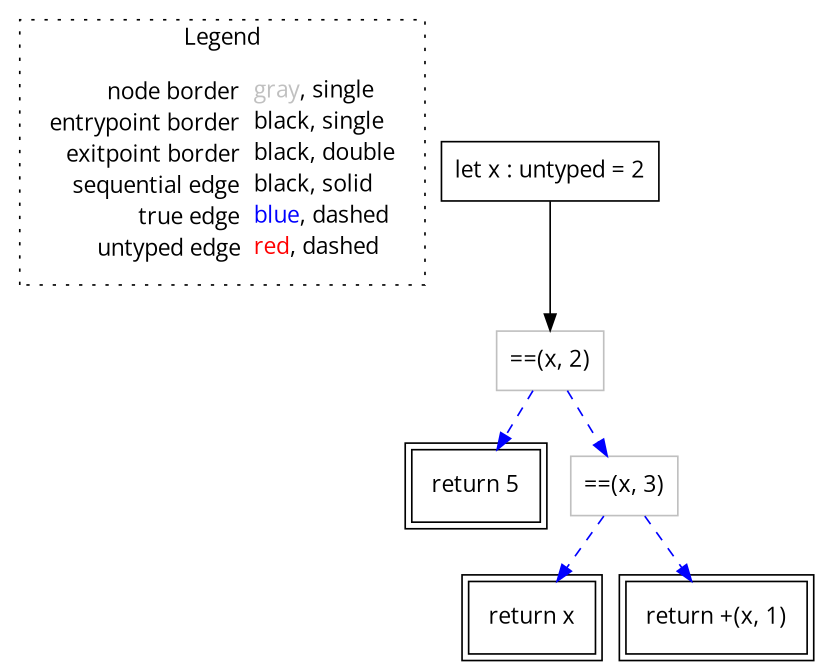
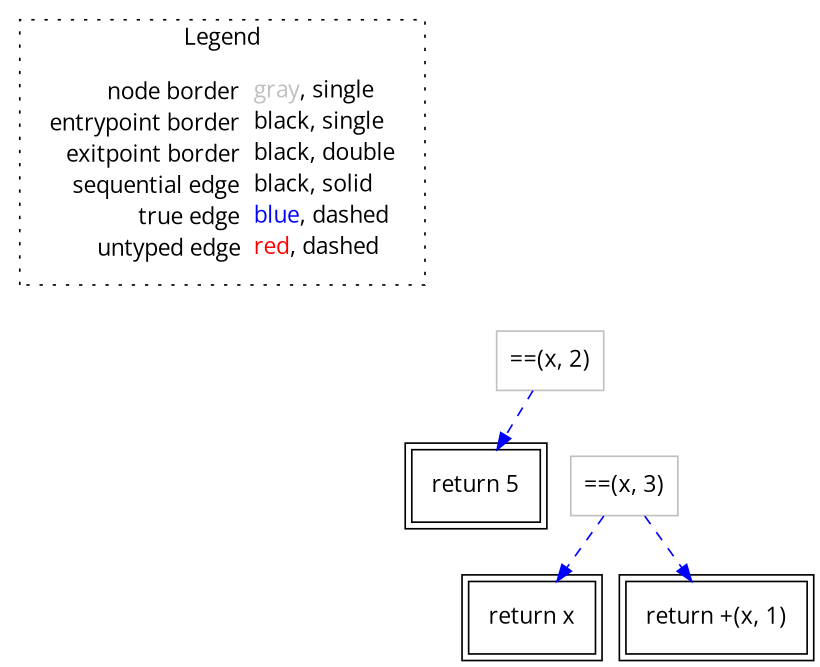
(550, 171) -> none
(583, 416) -> none
